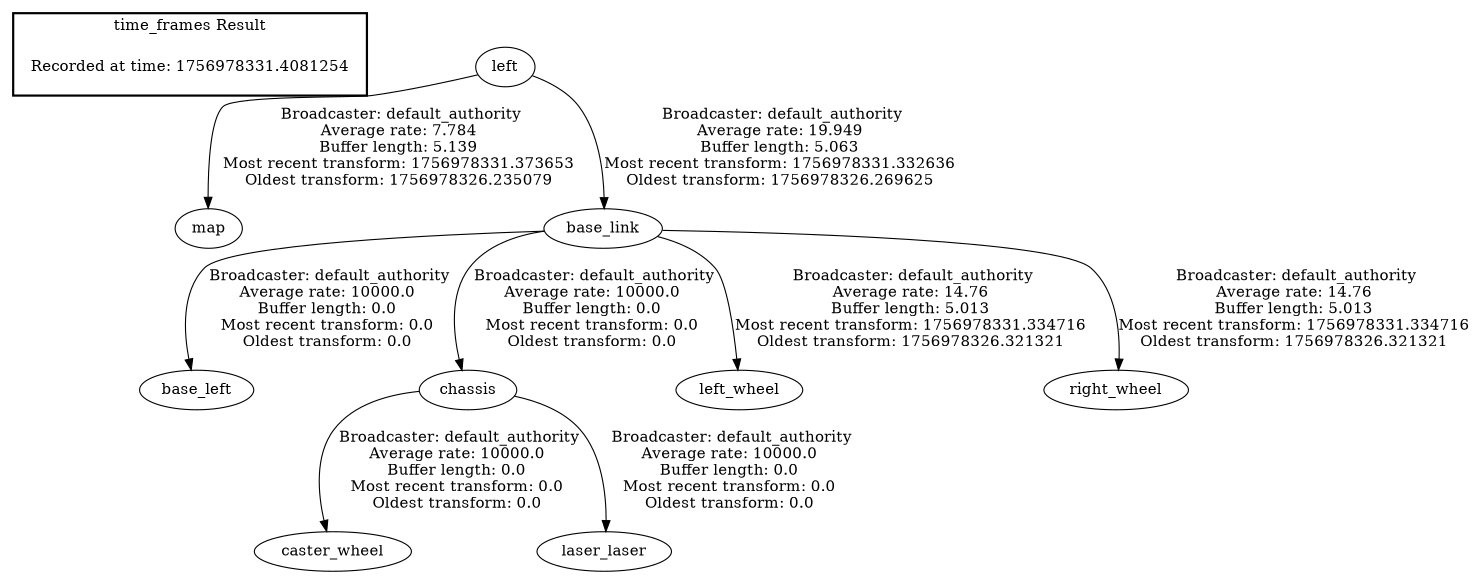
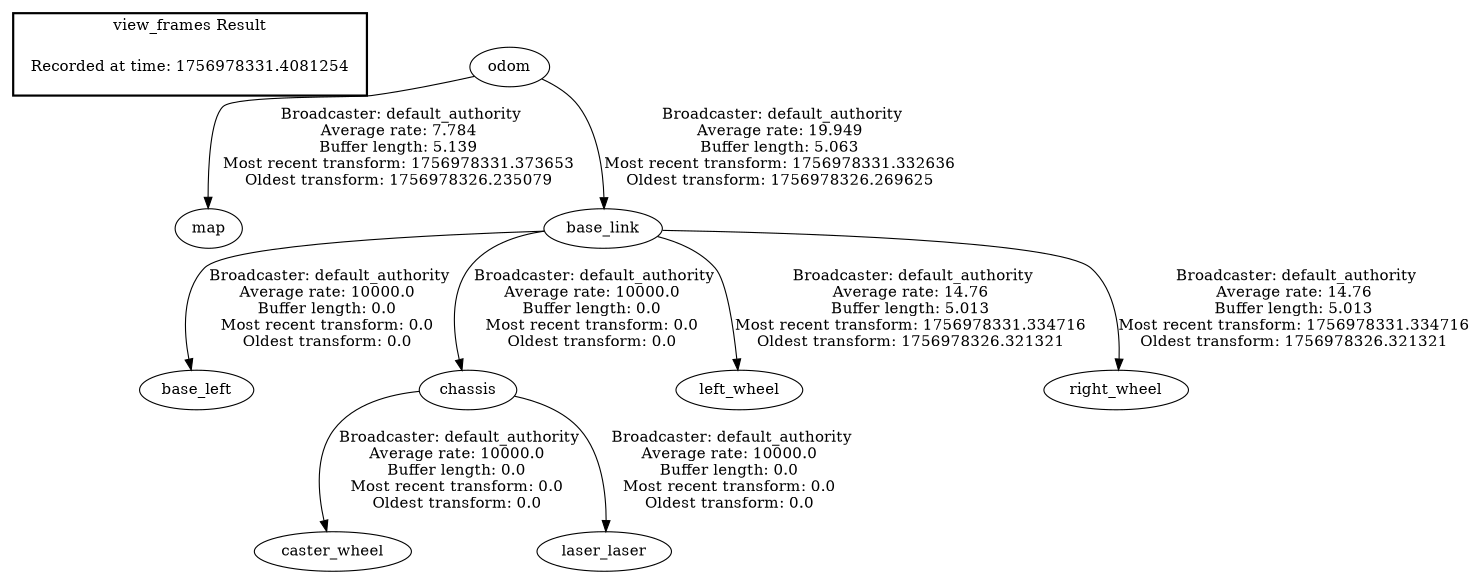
(190, 26) -> (190, 26)
(505, 67) -> (510, 67)
